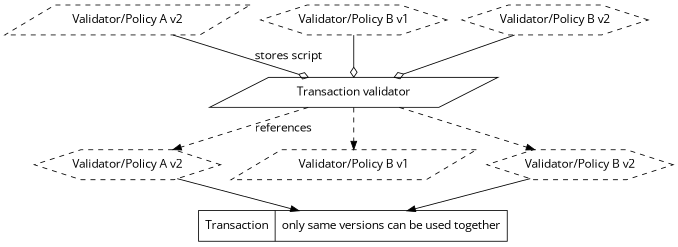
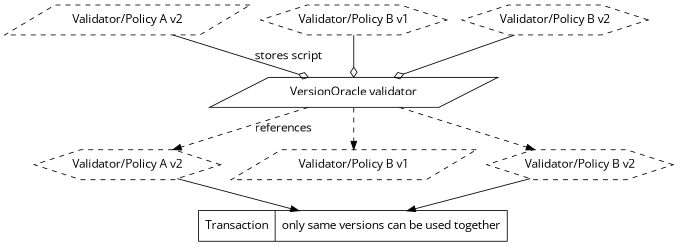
(354, 92) -> (354, 92)
